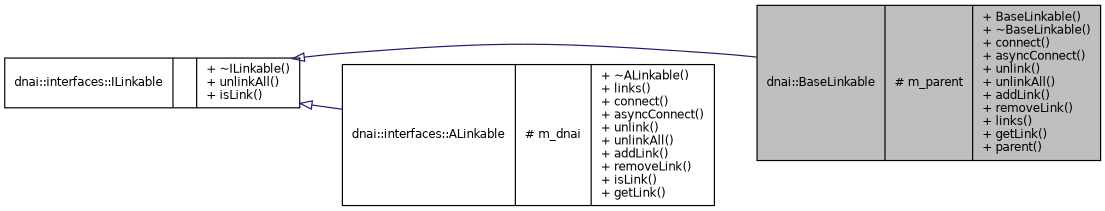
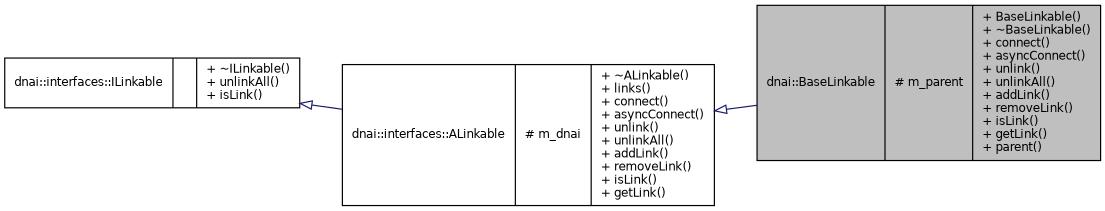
(530, 44) -> (742, 107)
(1008, 121) -> (1011, 121)
